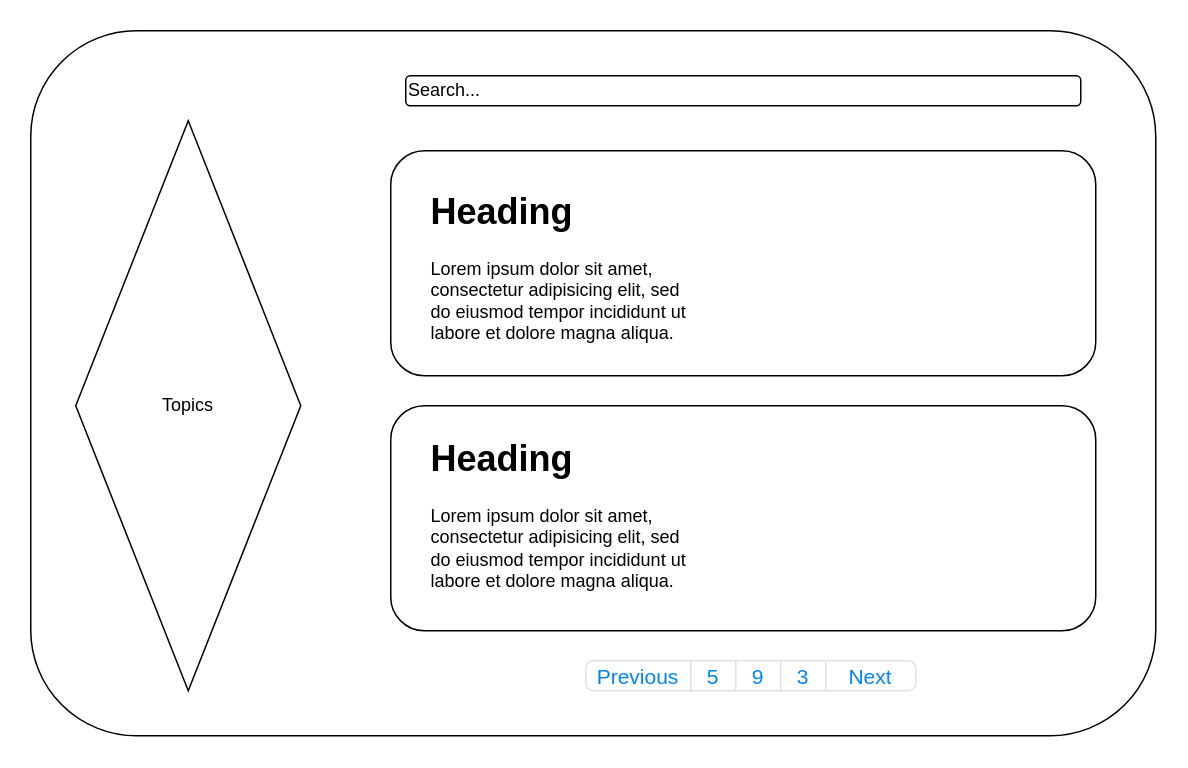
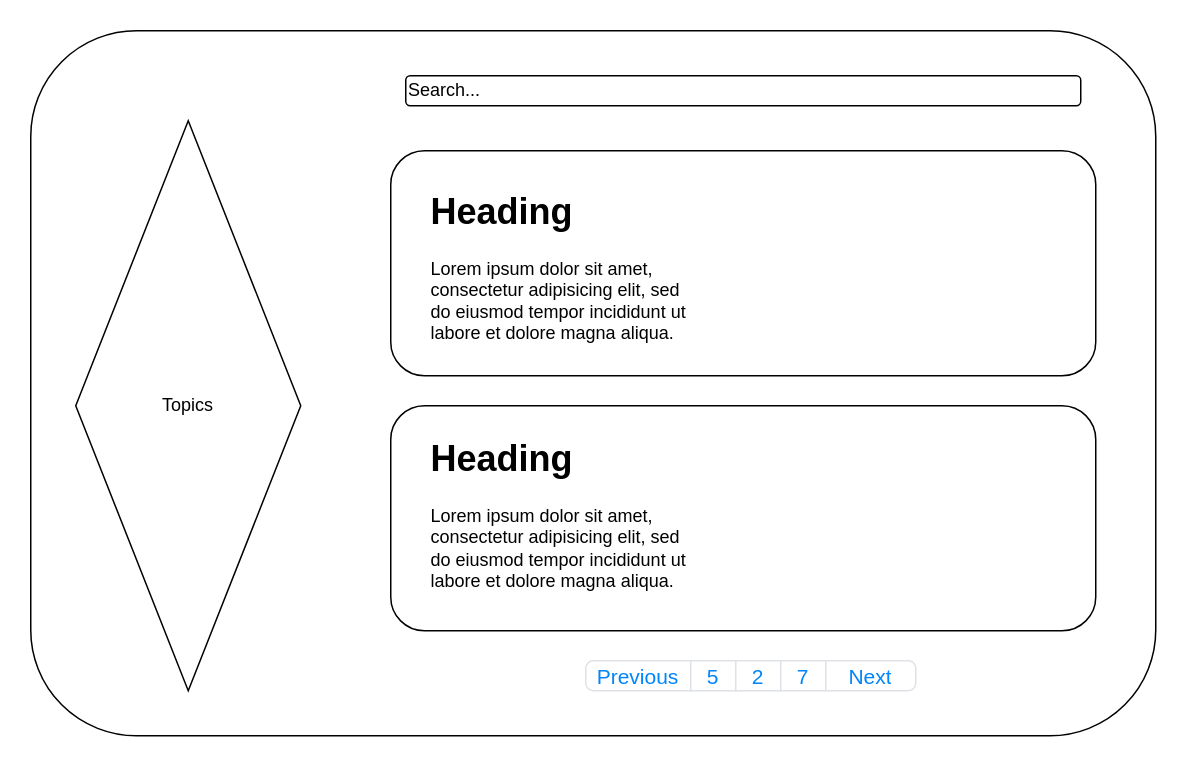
(758, 676) -> (758, 676)
(803, 676) -> (803, 676)
